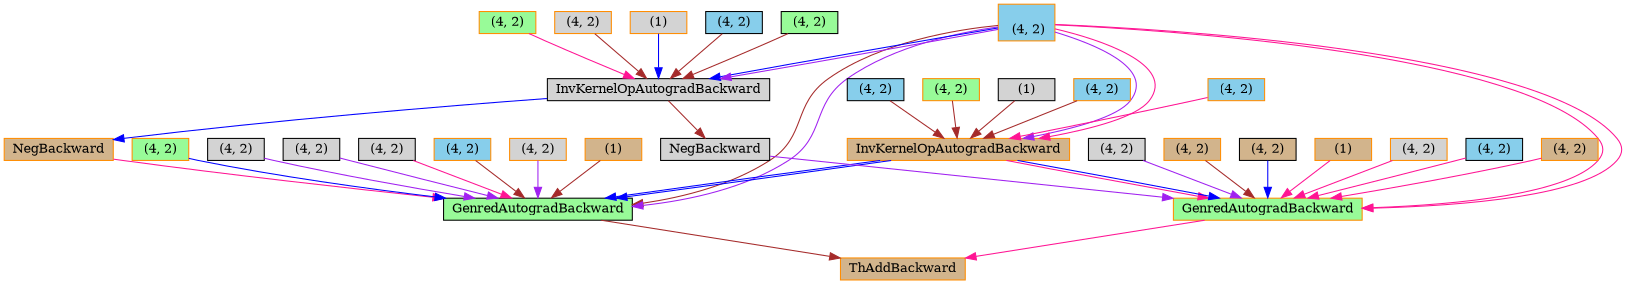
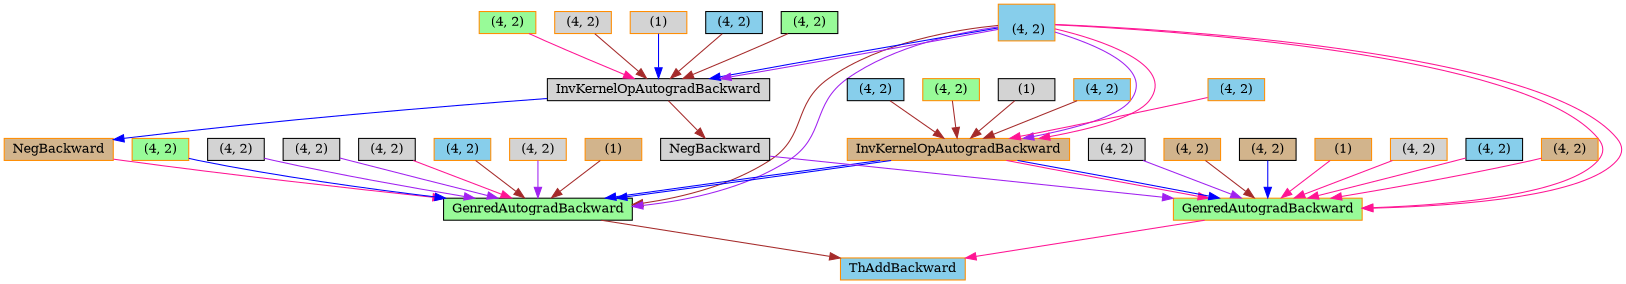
(903, 269) -> (903, 269)
